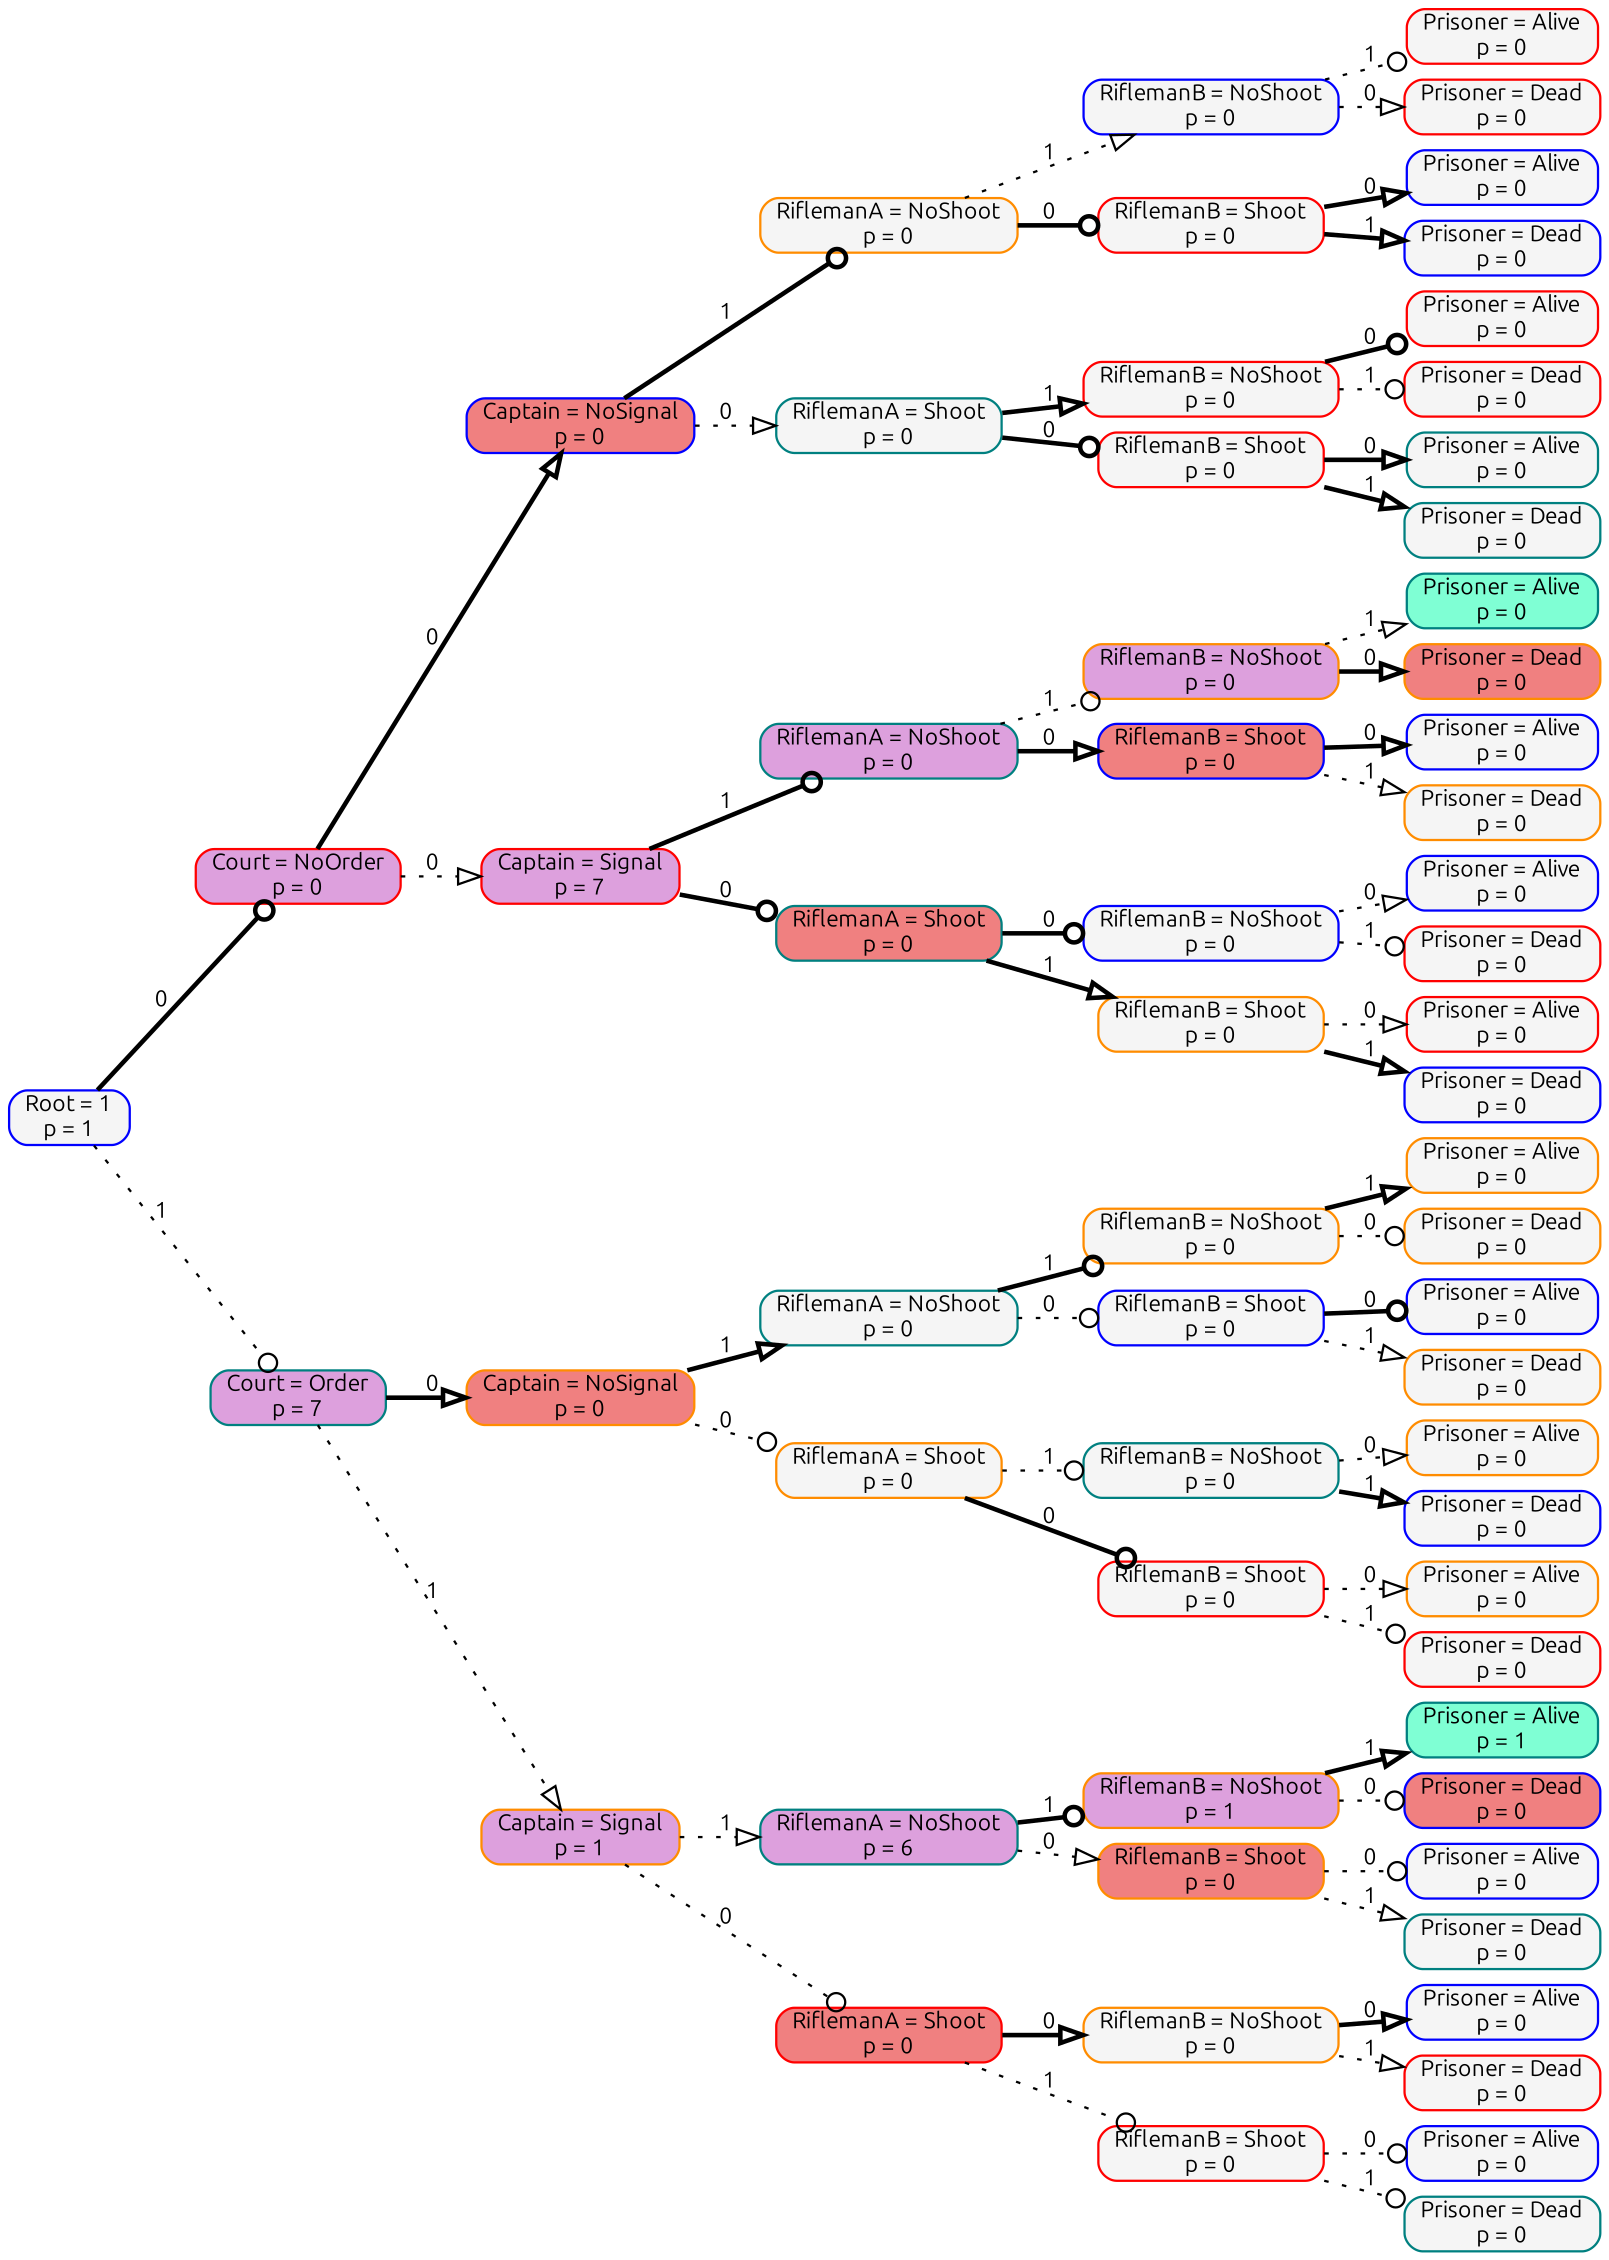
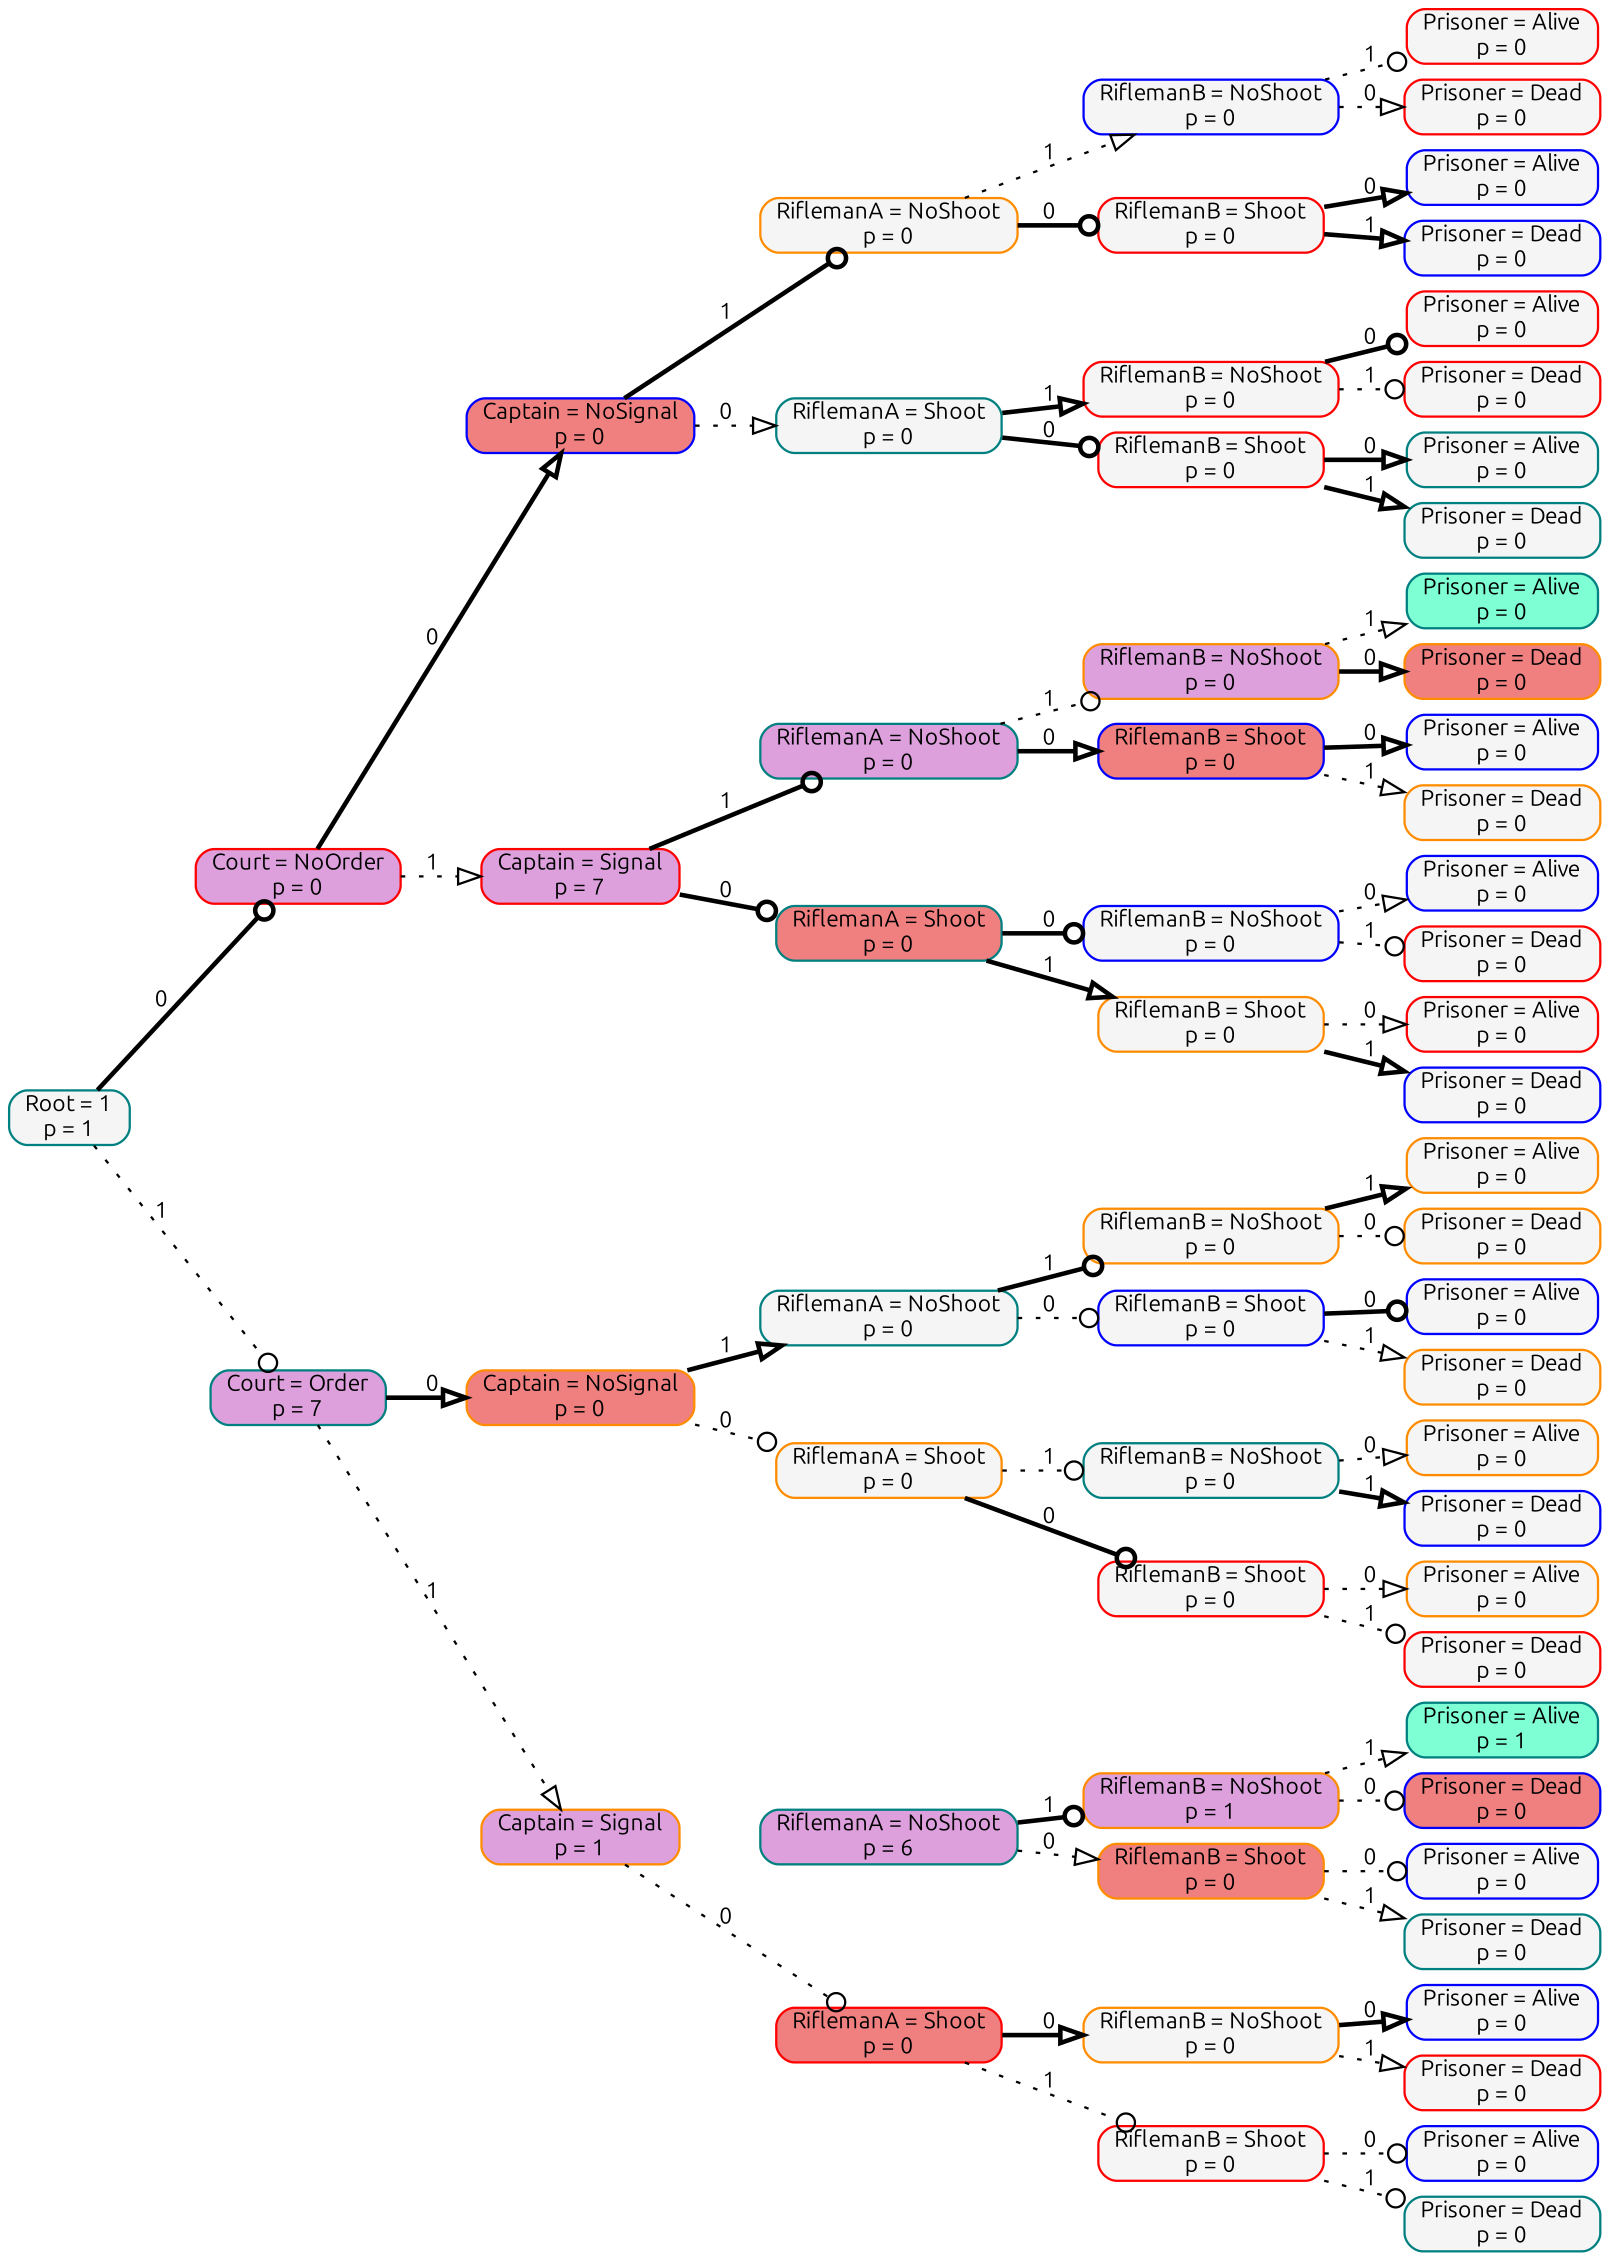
(434, 864) -> (434, 864)
(69, 1118) -> (69, 1118)
(1354, 1766) -> (1354, 1766)
(708, 1837) -> none
